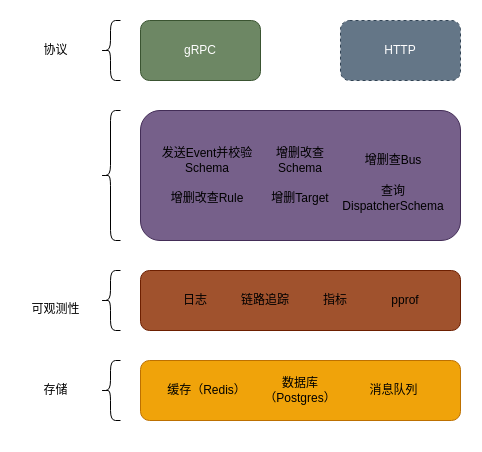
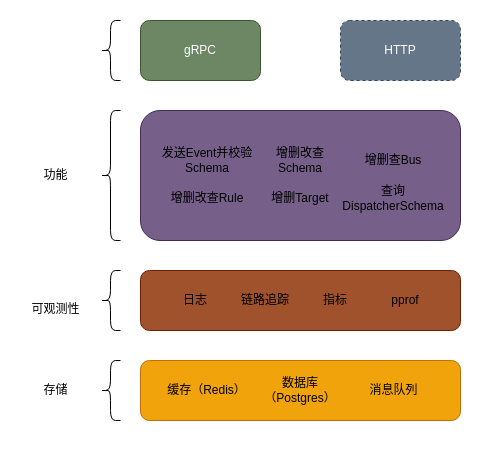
(56, 51) -> none
none -> (56, 176)
